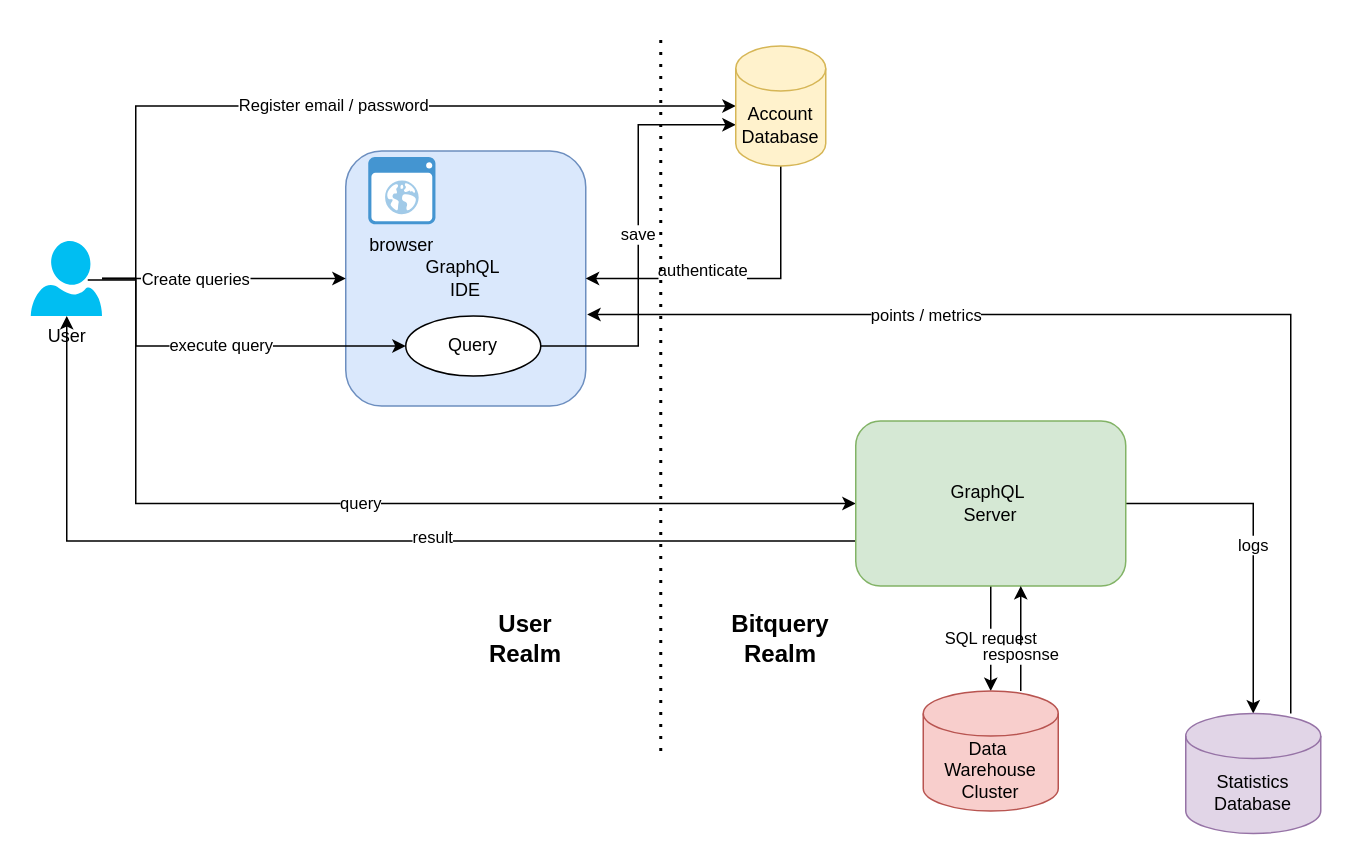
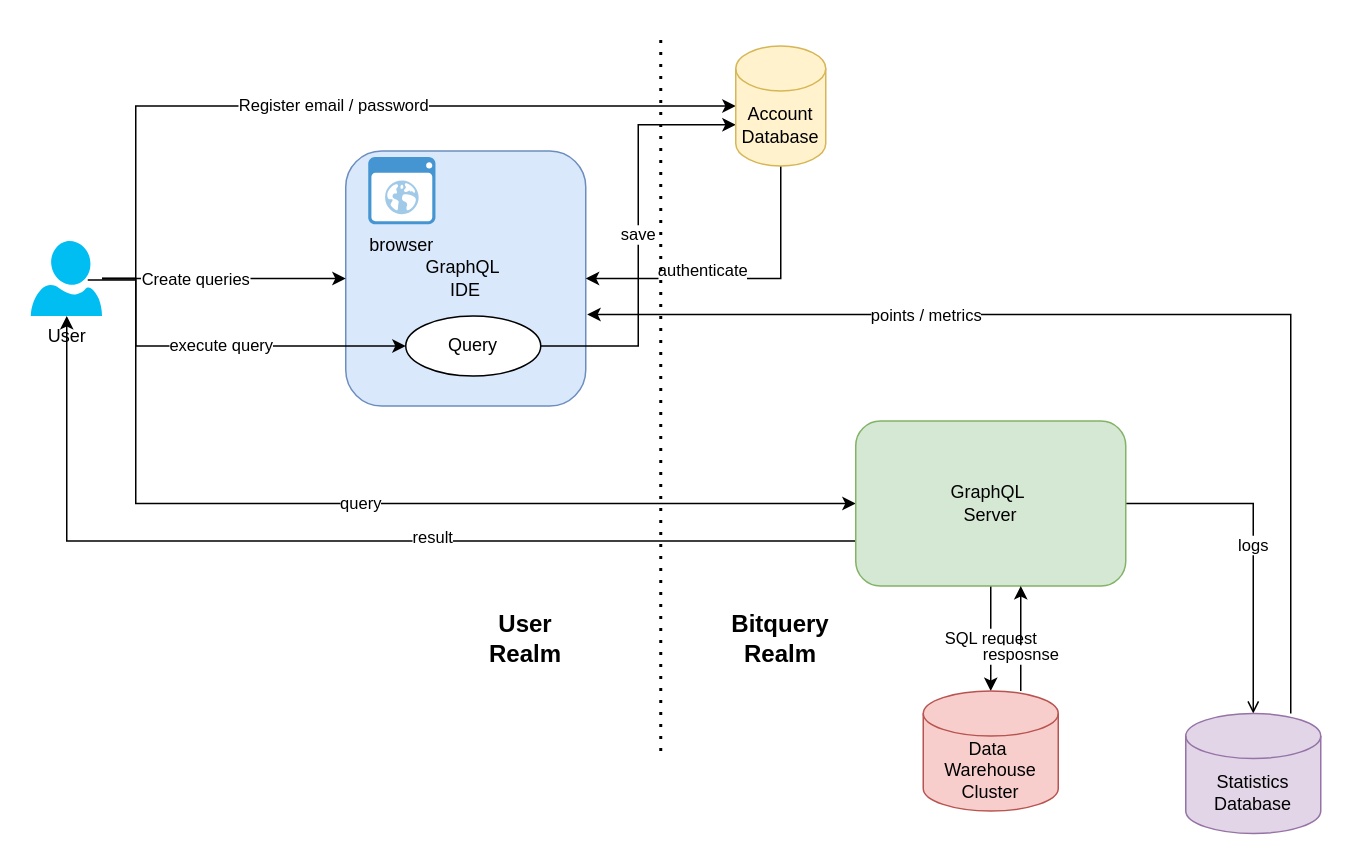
(1253, 702) -> (1253, 704)
